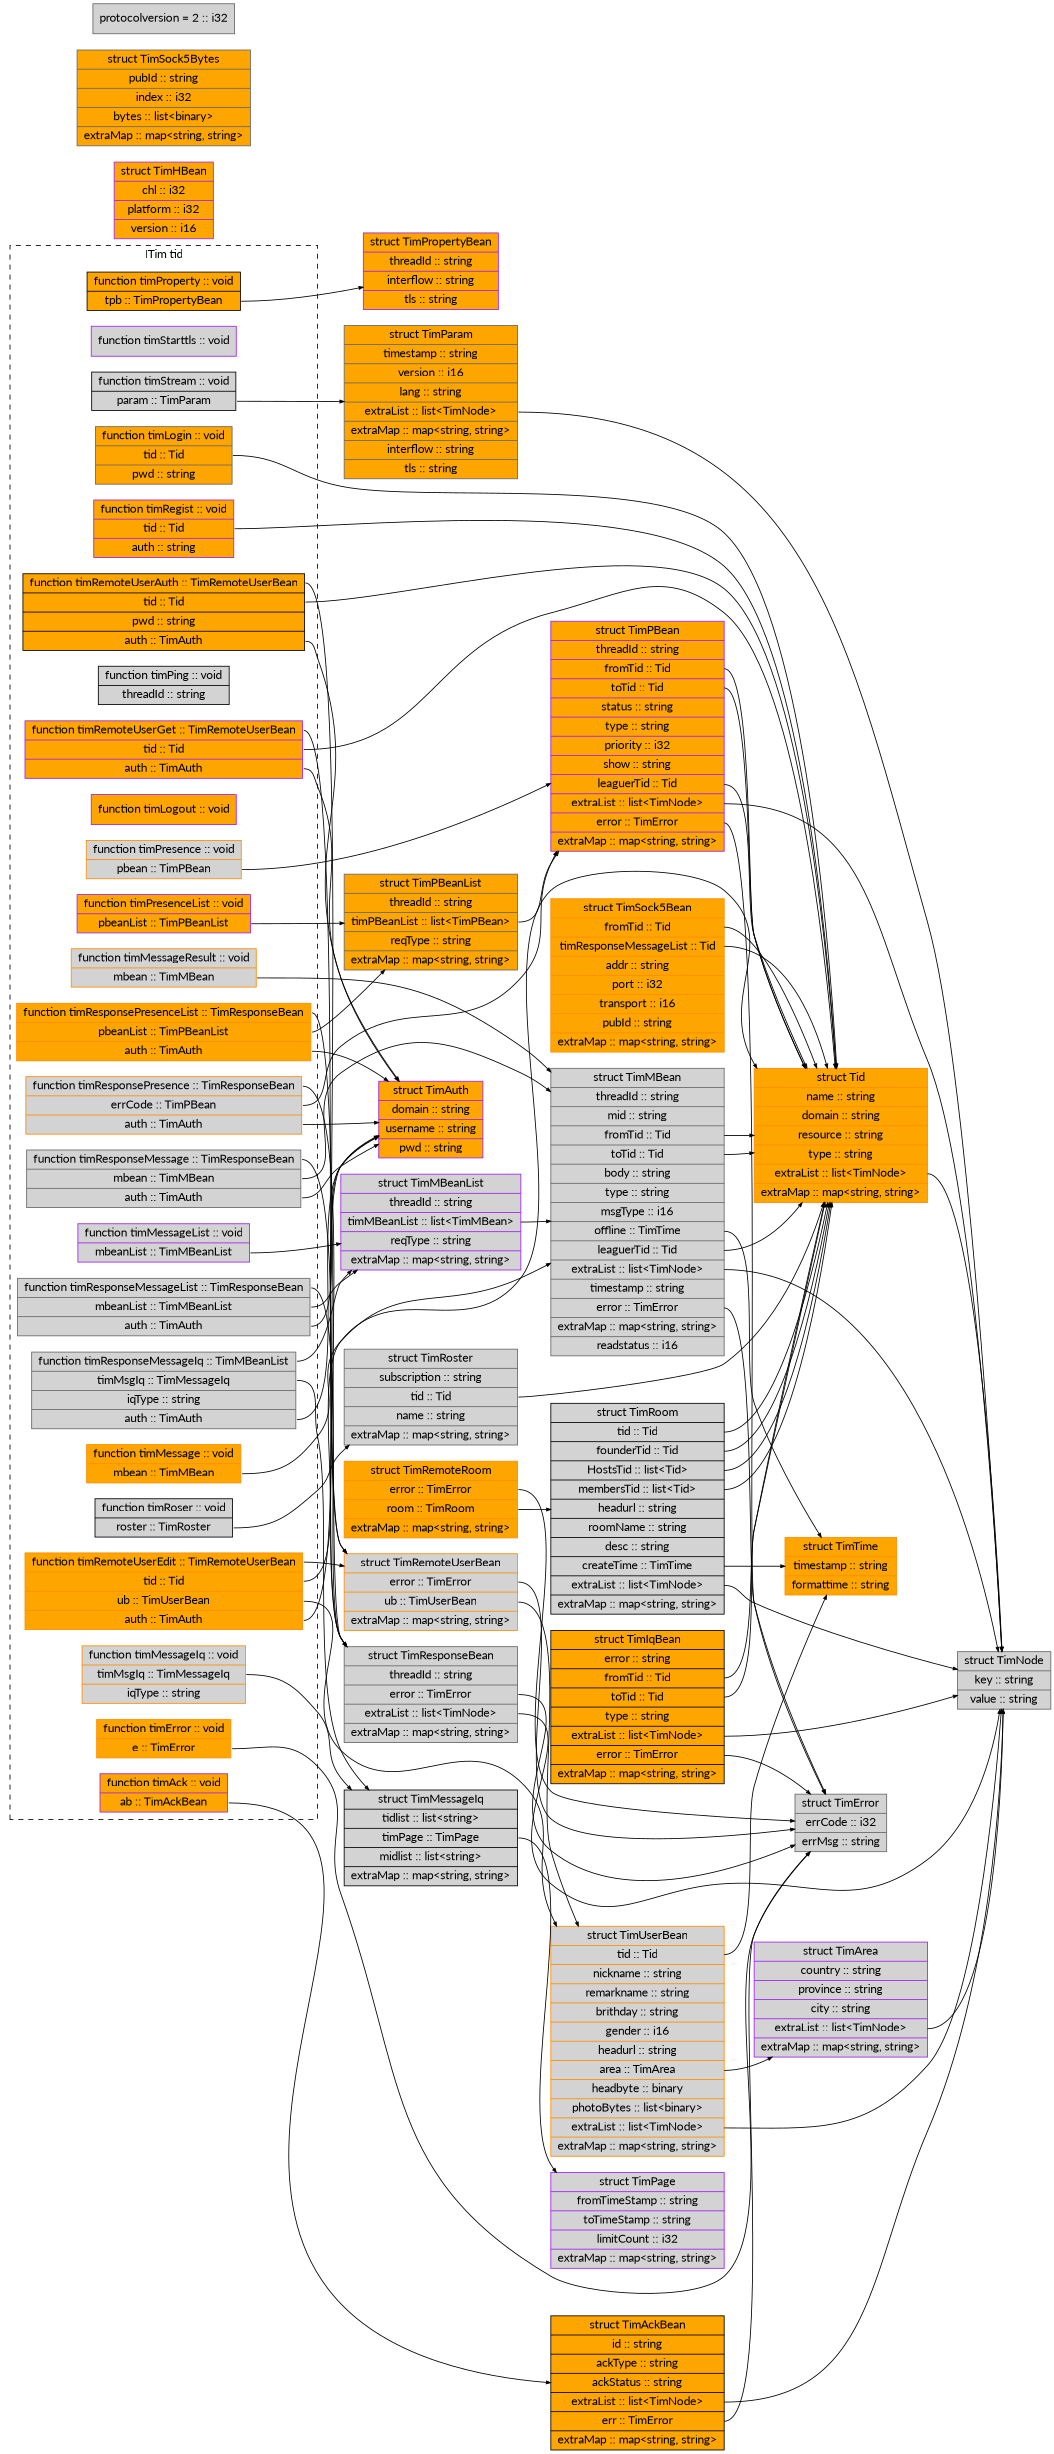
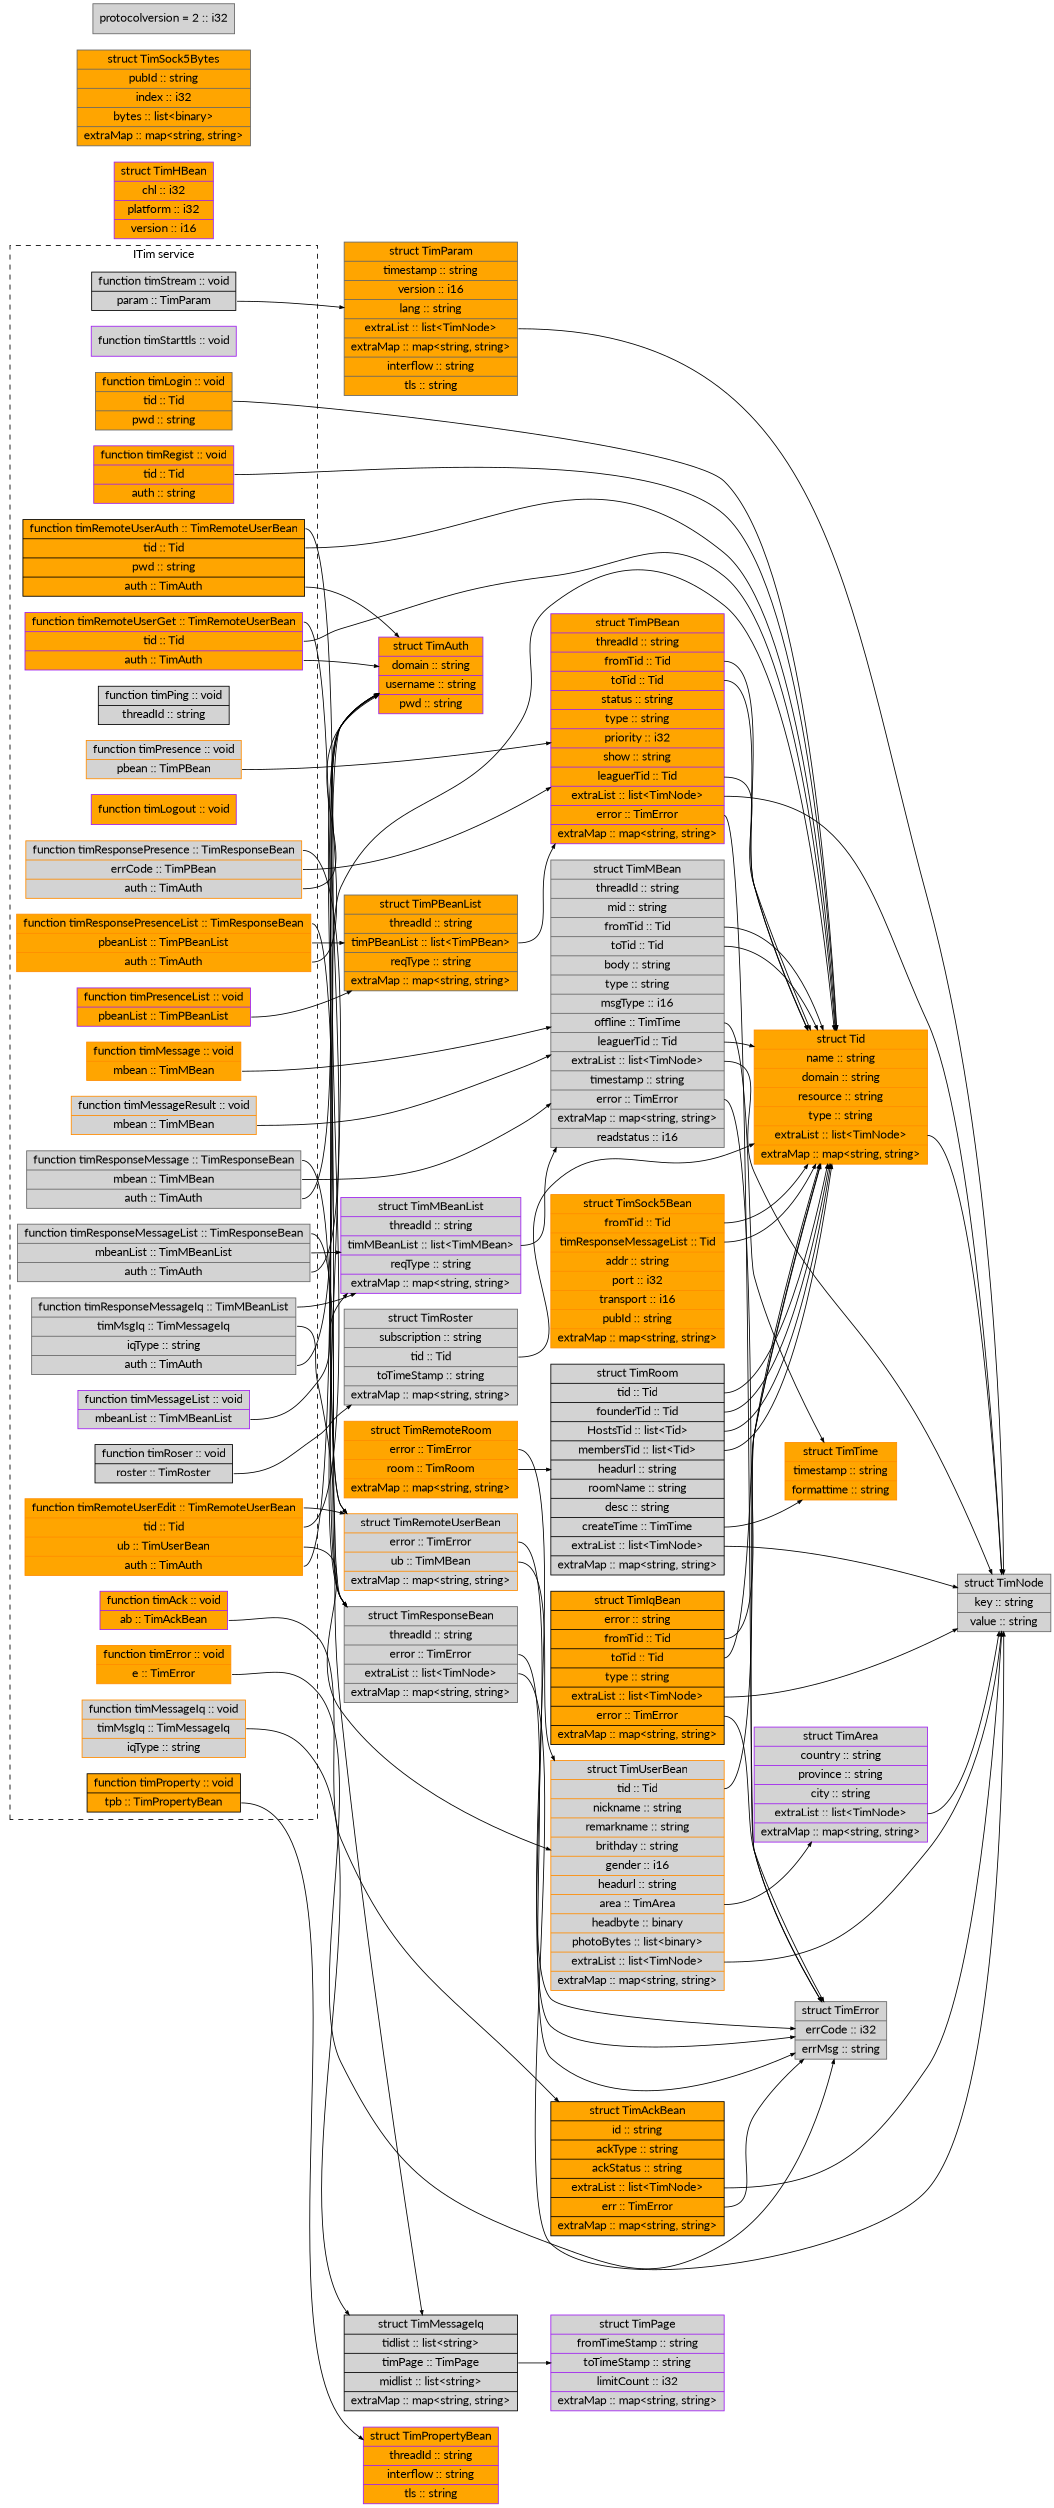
(164, 255) -> (164, 255)
(431, 1416) -> (431, 1376)
(431, 1601) -> (431, 1561)
(757, 1776) -> (752, 1478)
